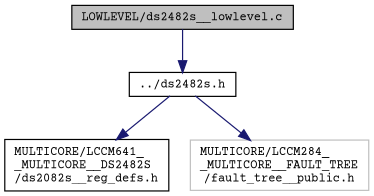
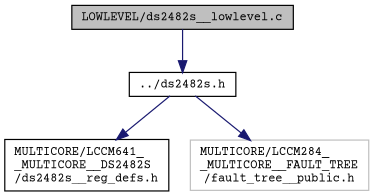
(87, 165) -> (87, 165)
